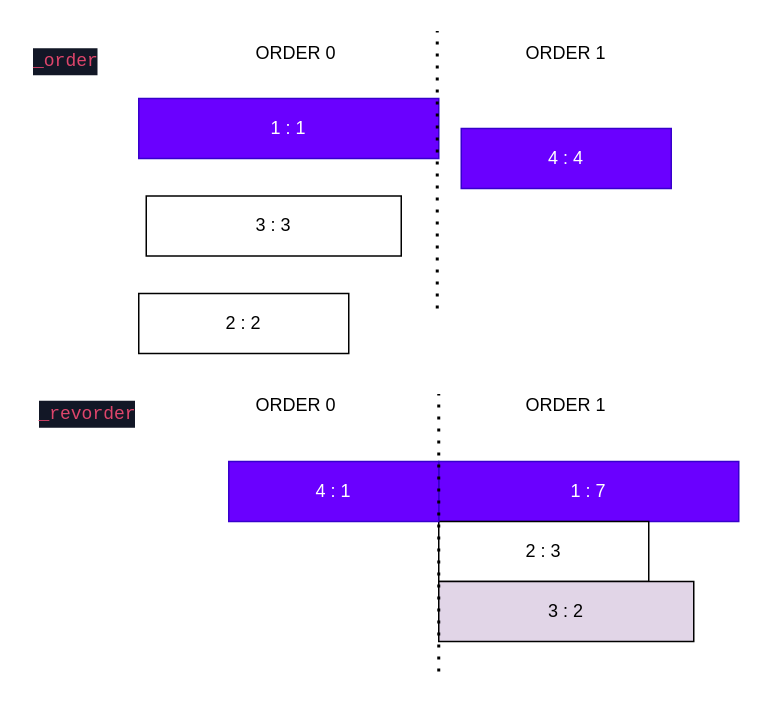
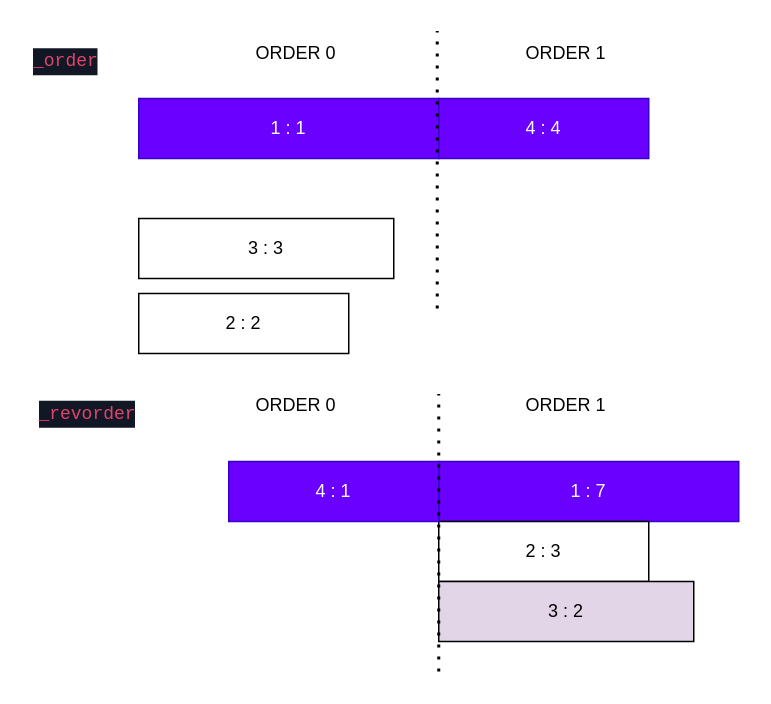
(566, 158) -> (544, 128)
(274, 226) -> (266, 248)
